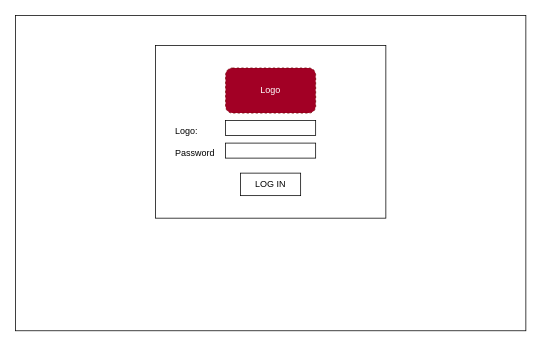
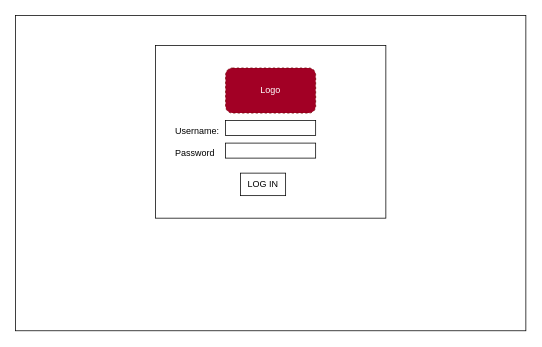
(195, 132) -> (197, 132)
(270, 184) -> (263, 184)
